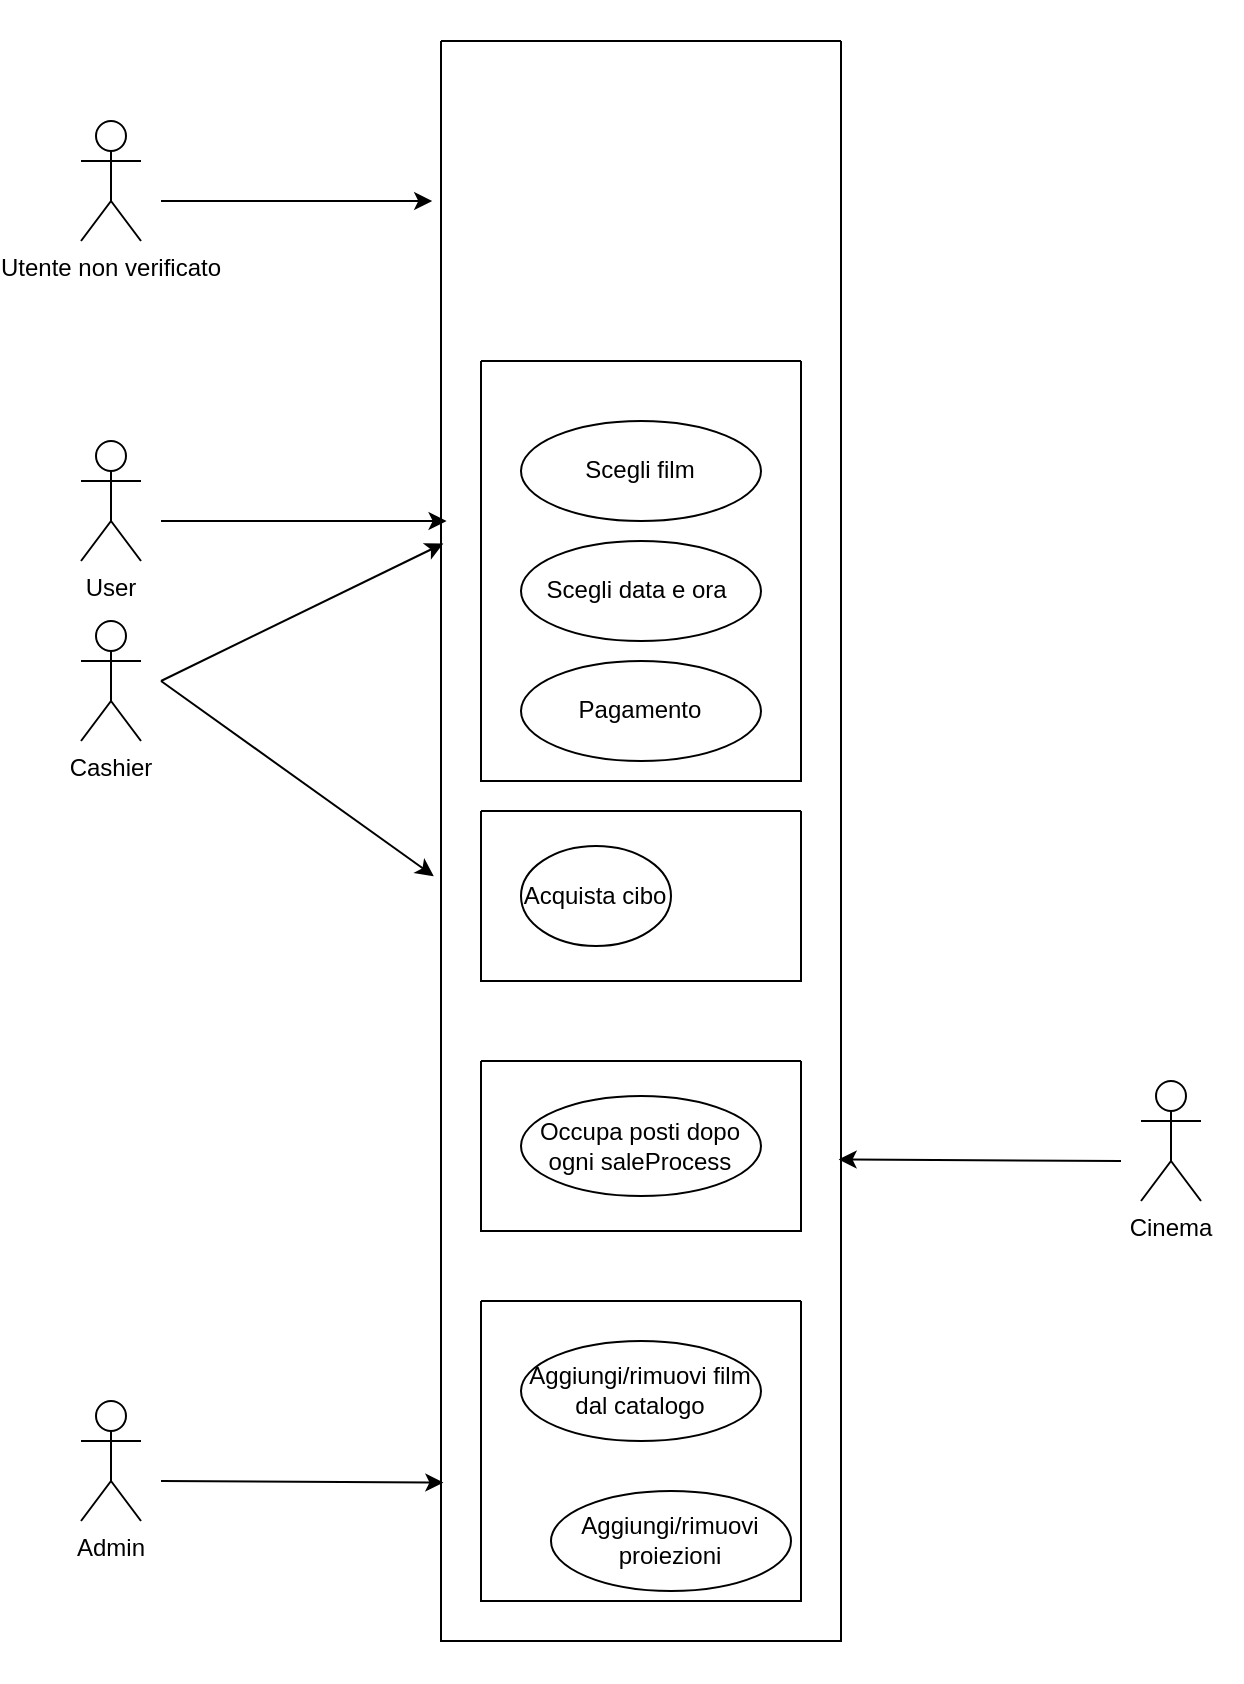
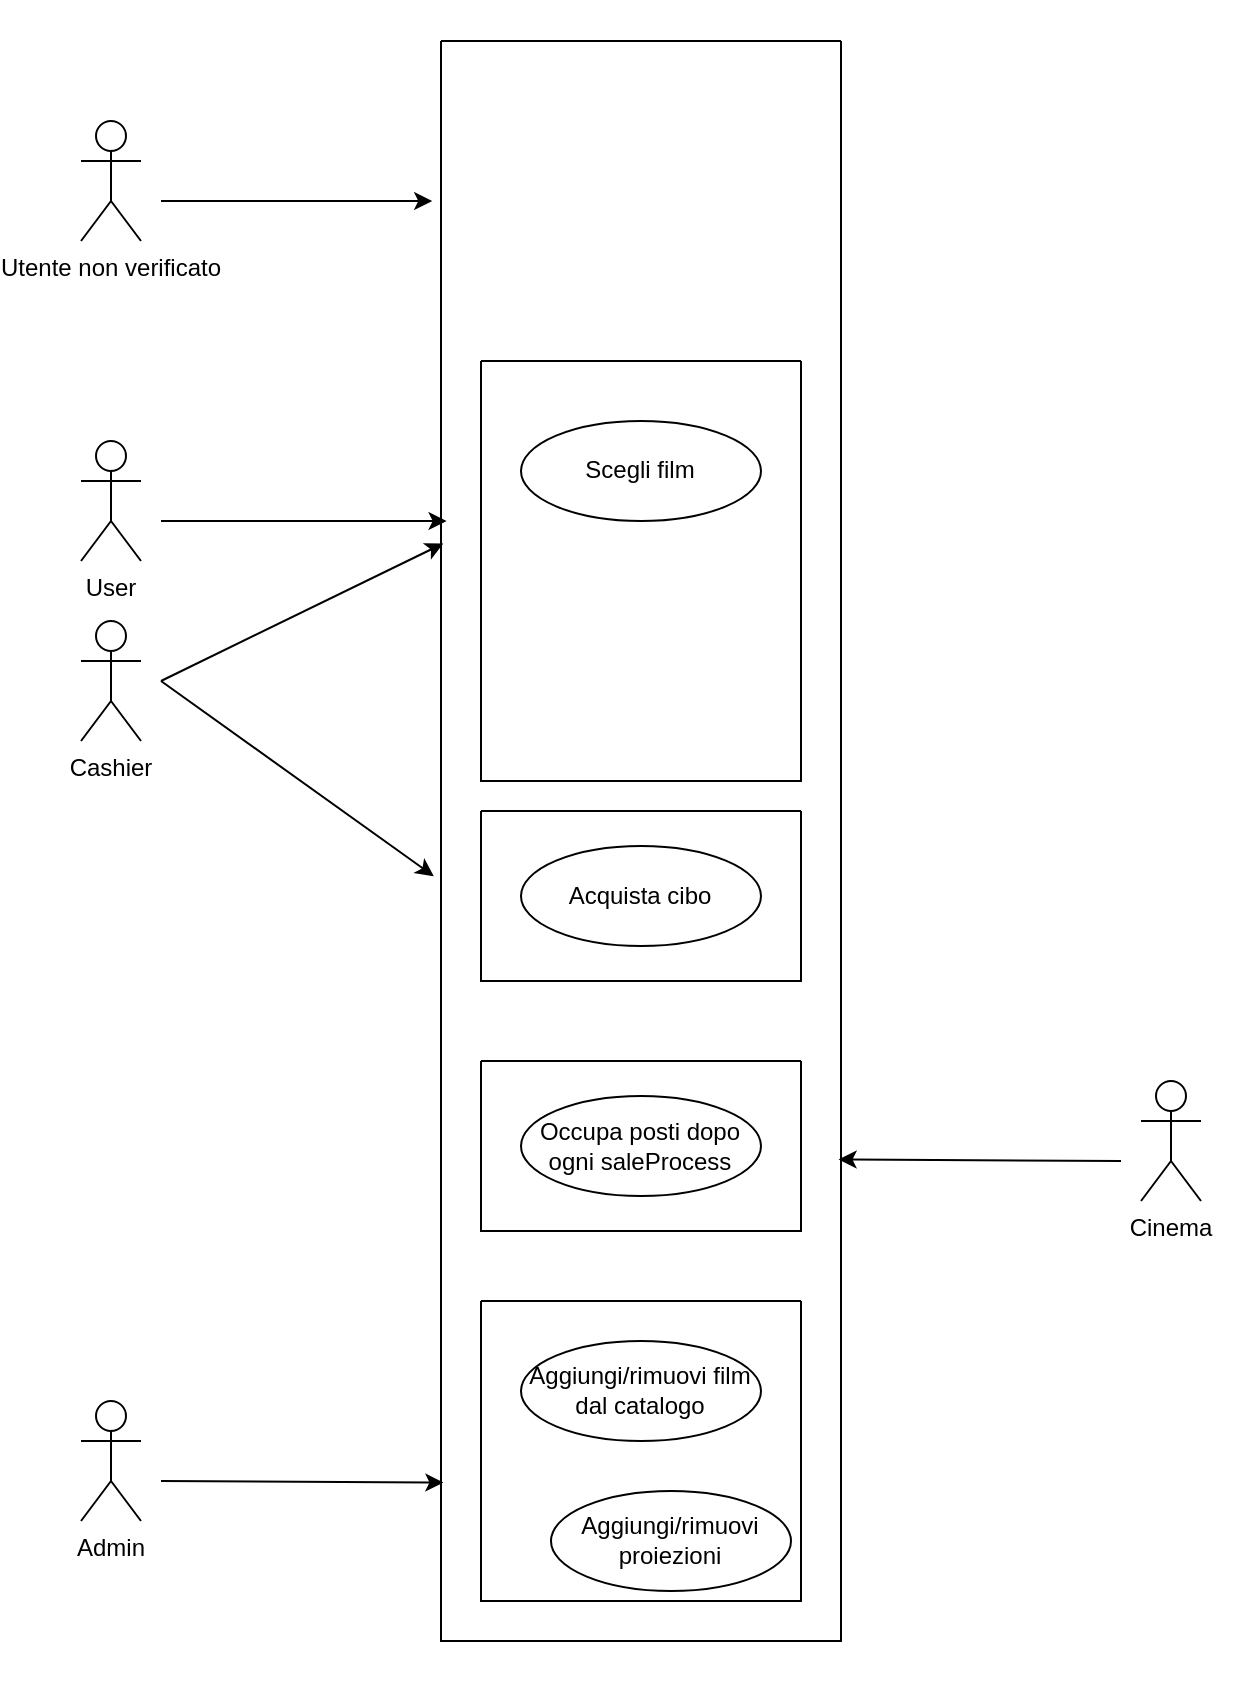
(641, 591) -> none
(641, 711) -> none
(596, 896) -> (641, 896)
